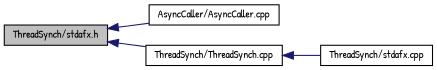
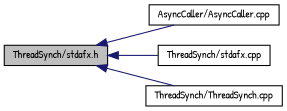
(307, 55) -> (138, 55)
